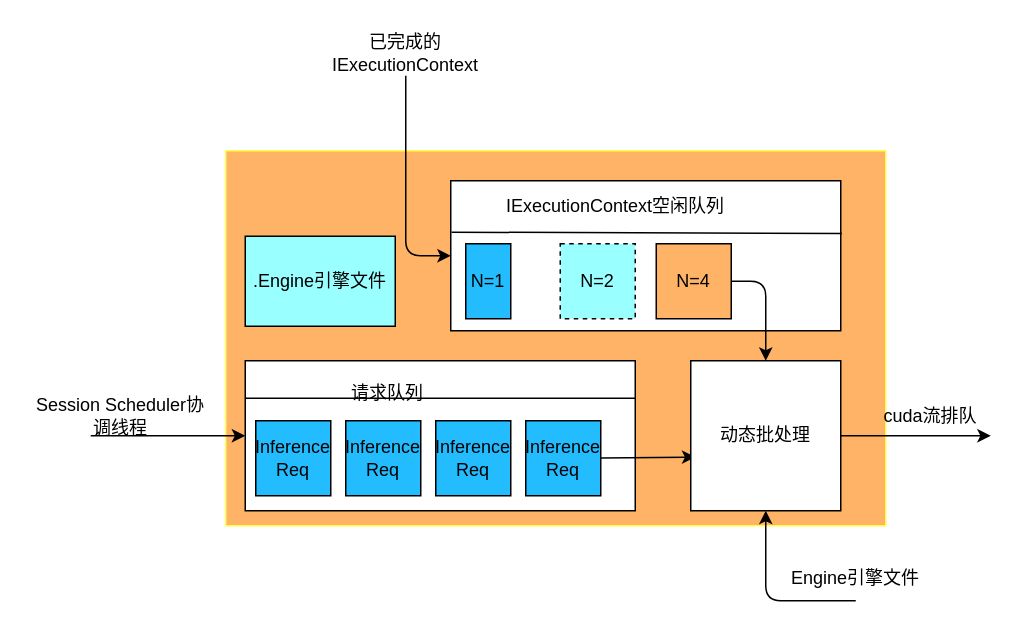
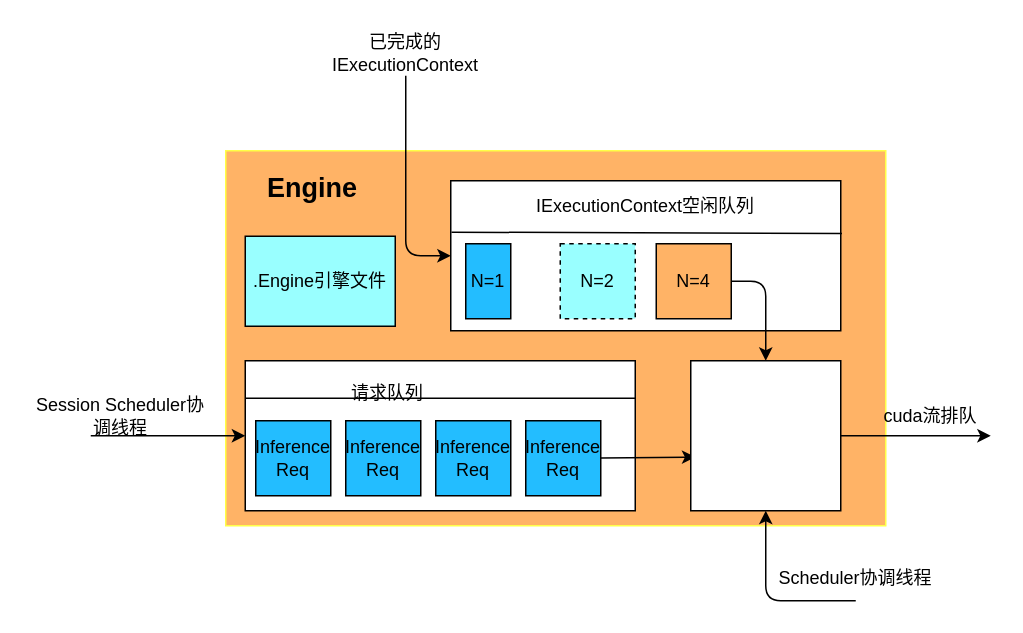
none -> (313, 188)
(616, 206) -> (646, 206)
(766, 436) -> none
(856, 578) -> (856, 578)
